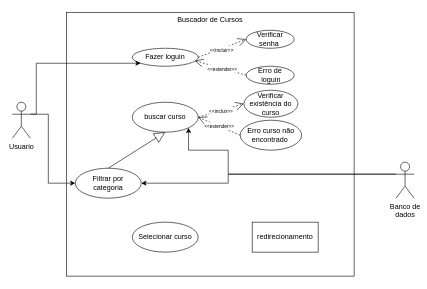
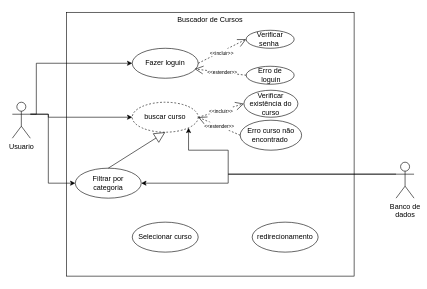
(165, 57) -> (165, 63)
none -> (126, 117)
(165, 117) -> (165, 117)
(285, 237) -> (285, 237)
